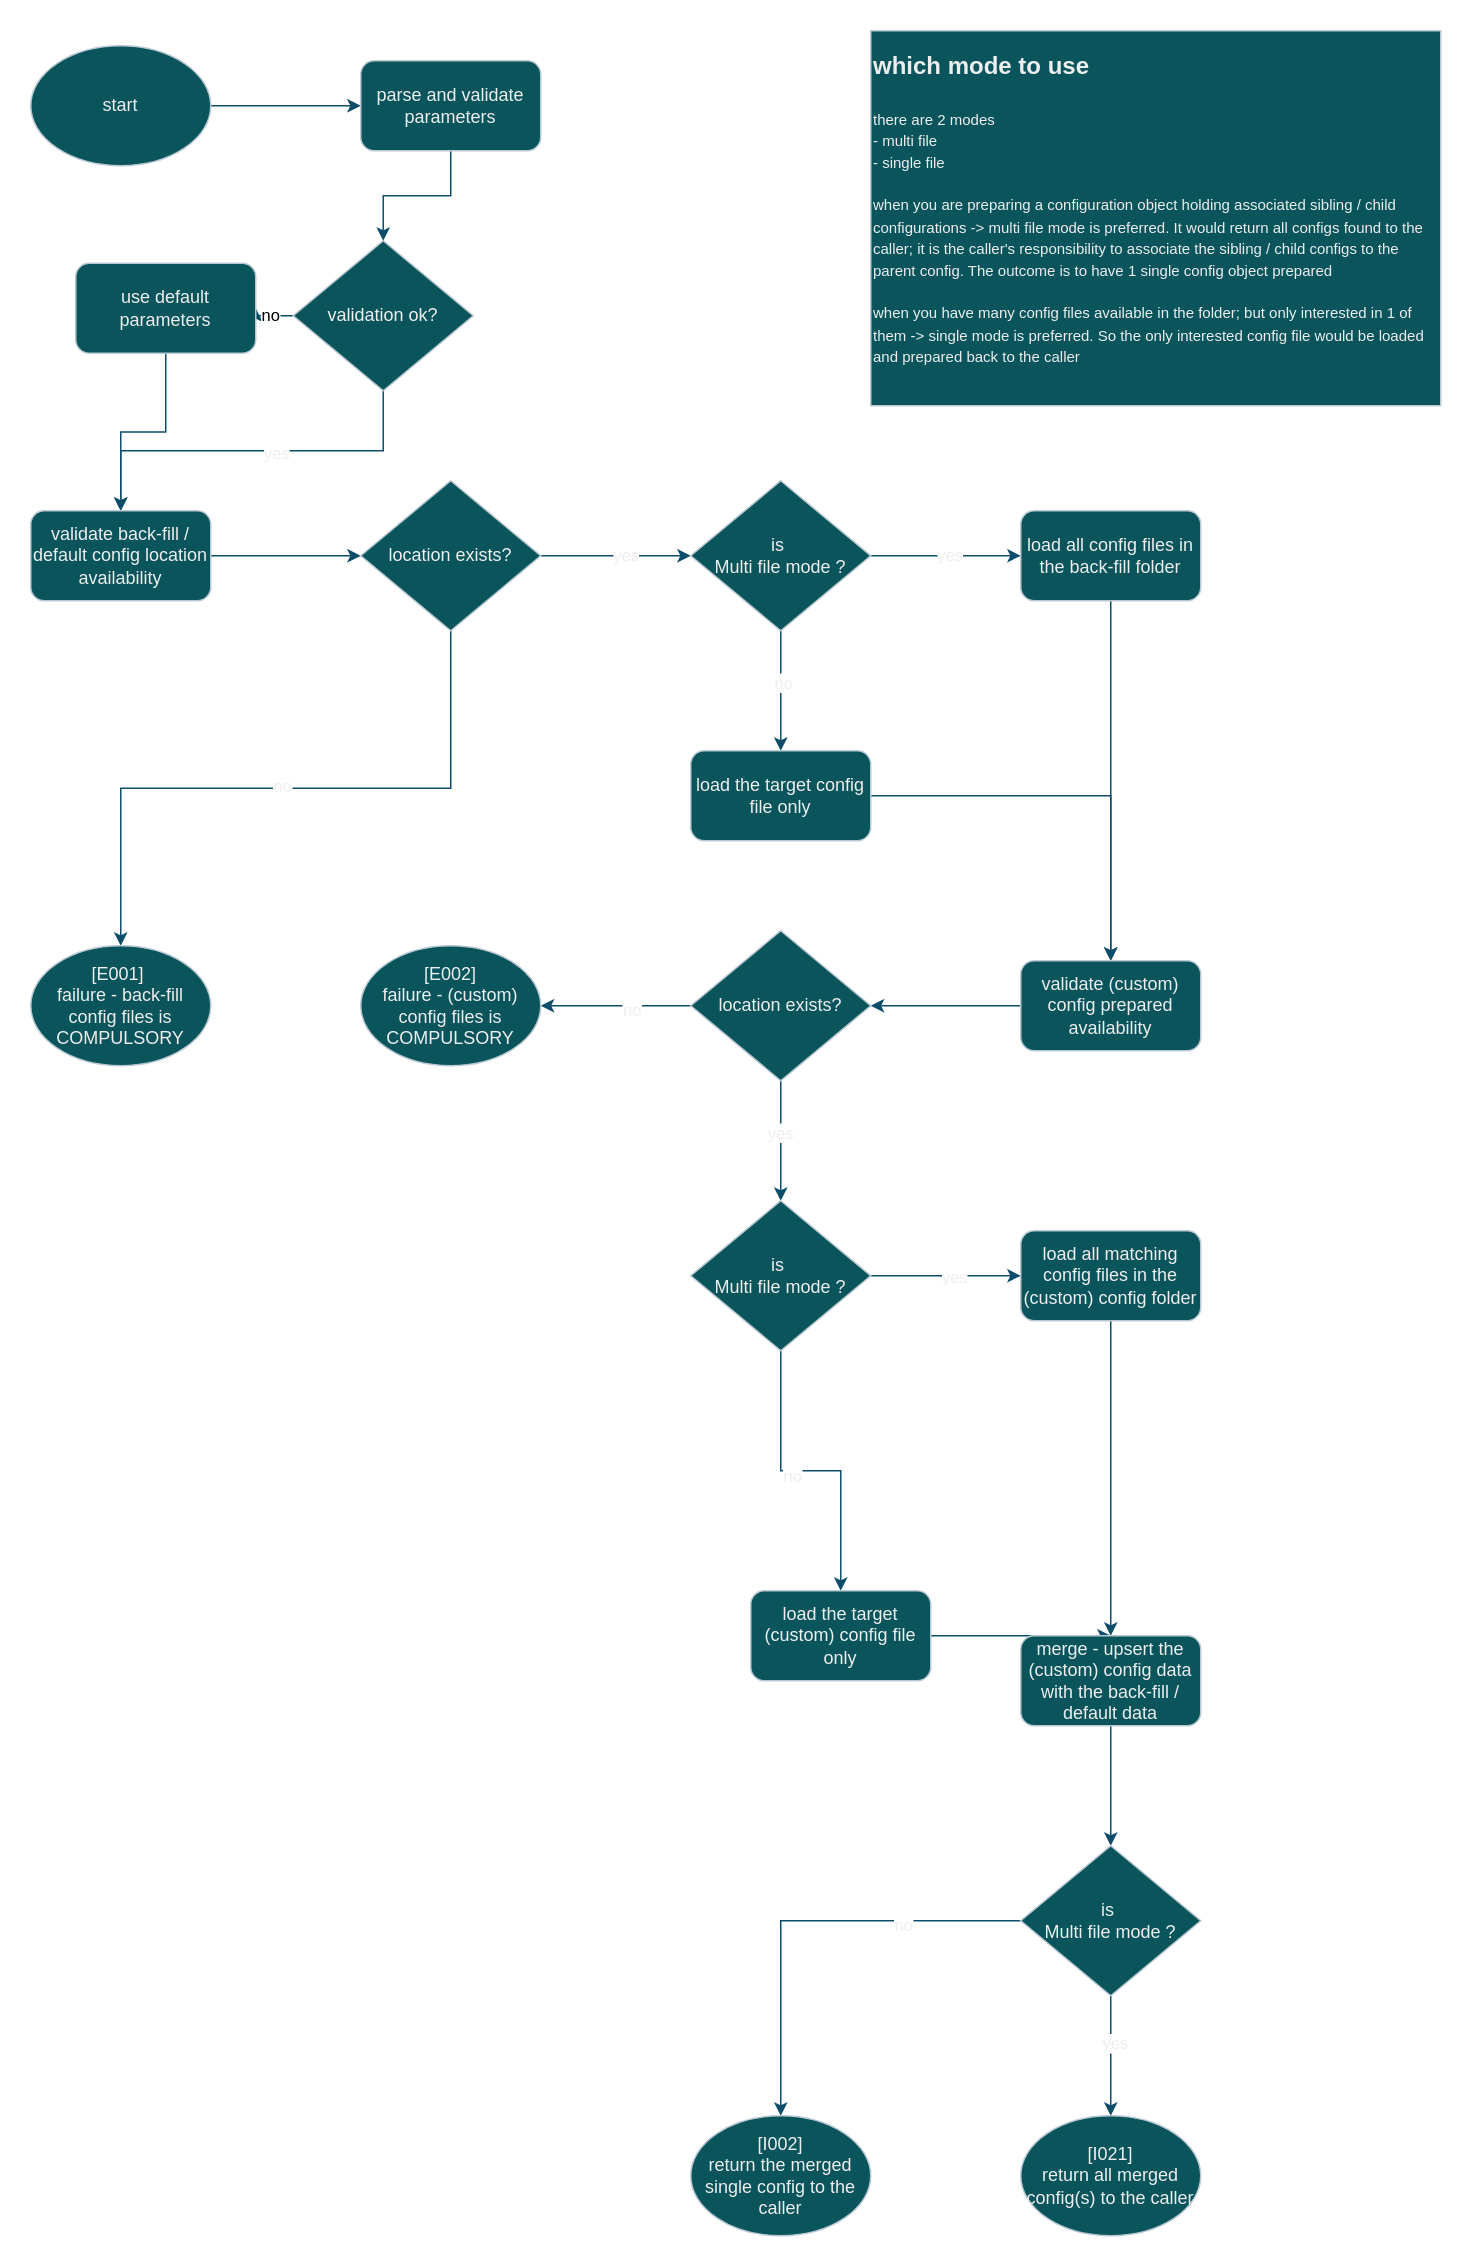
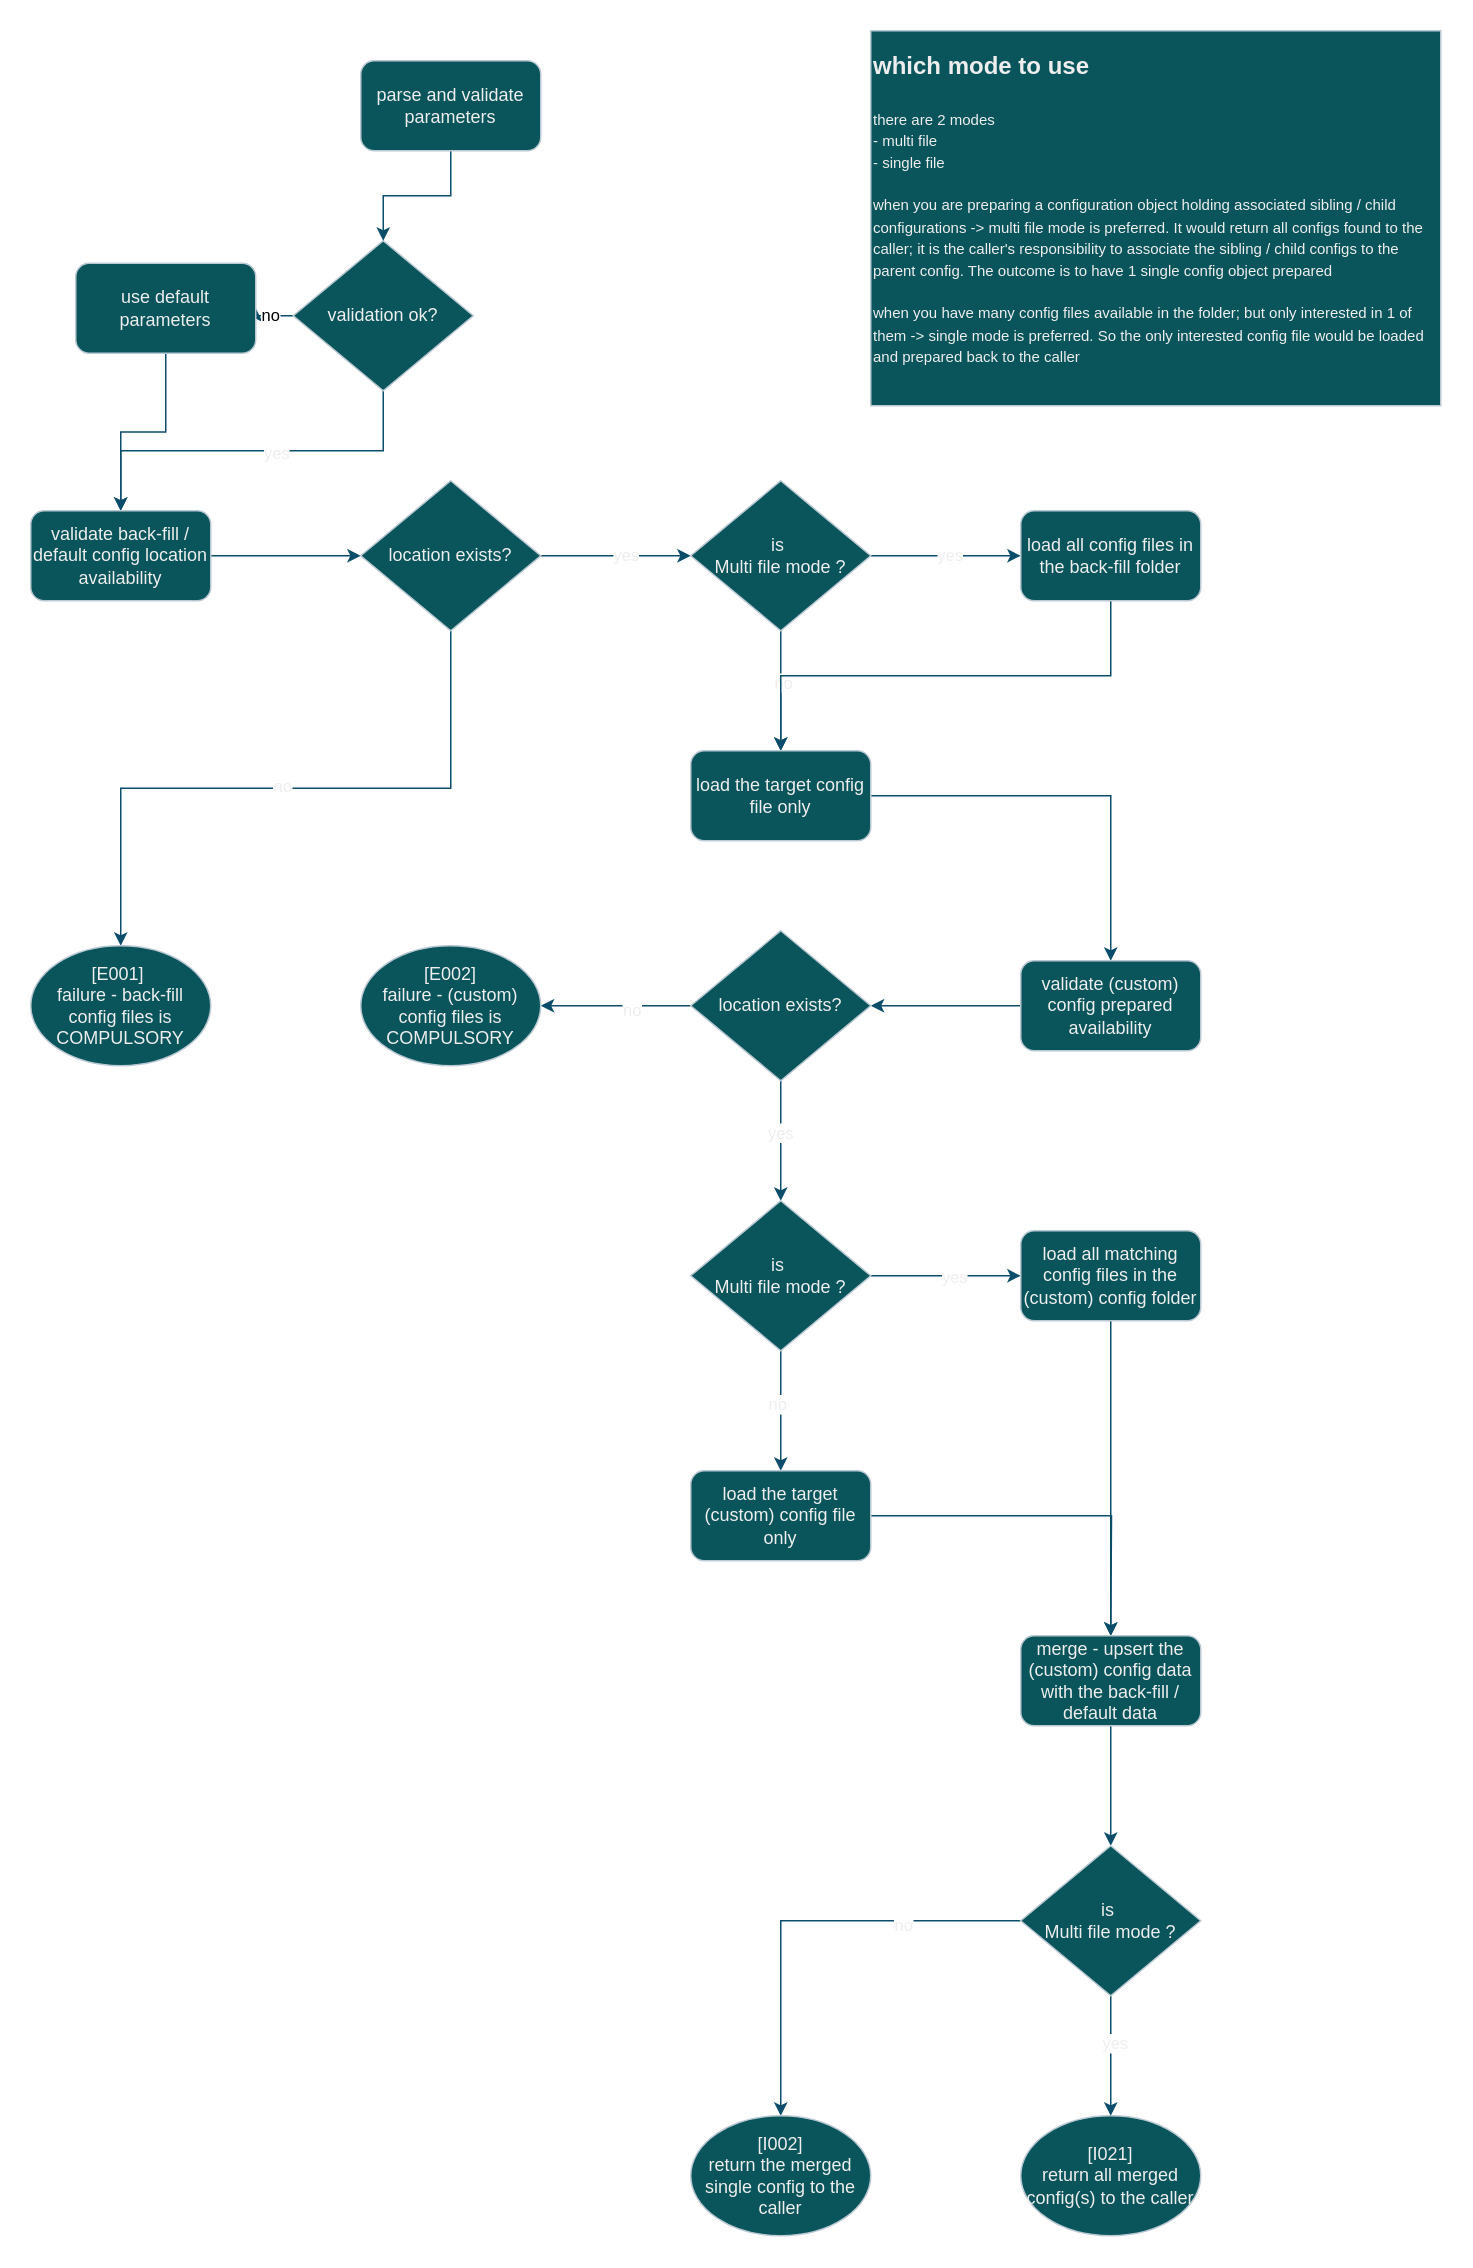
(121, 106) -> none
(281, 106) -> none
(1111, 733) -> (949, 676)
(841, 1636) -> (781, 1516)
